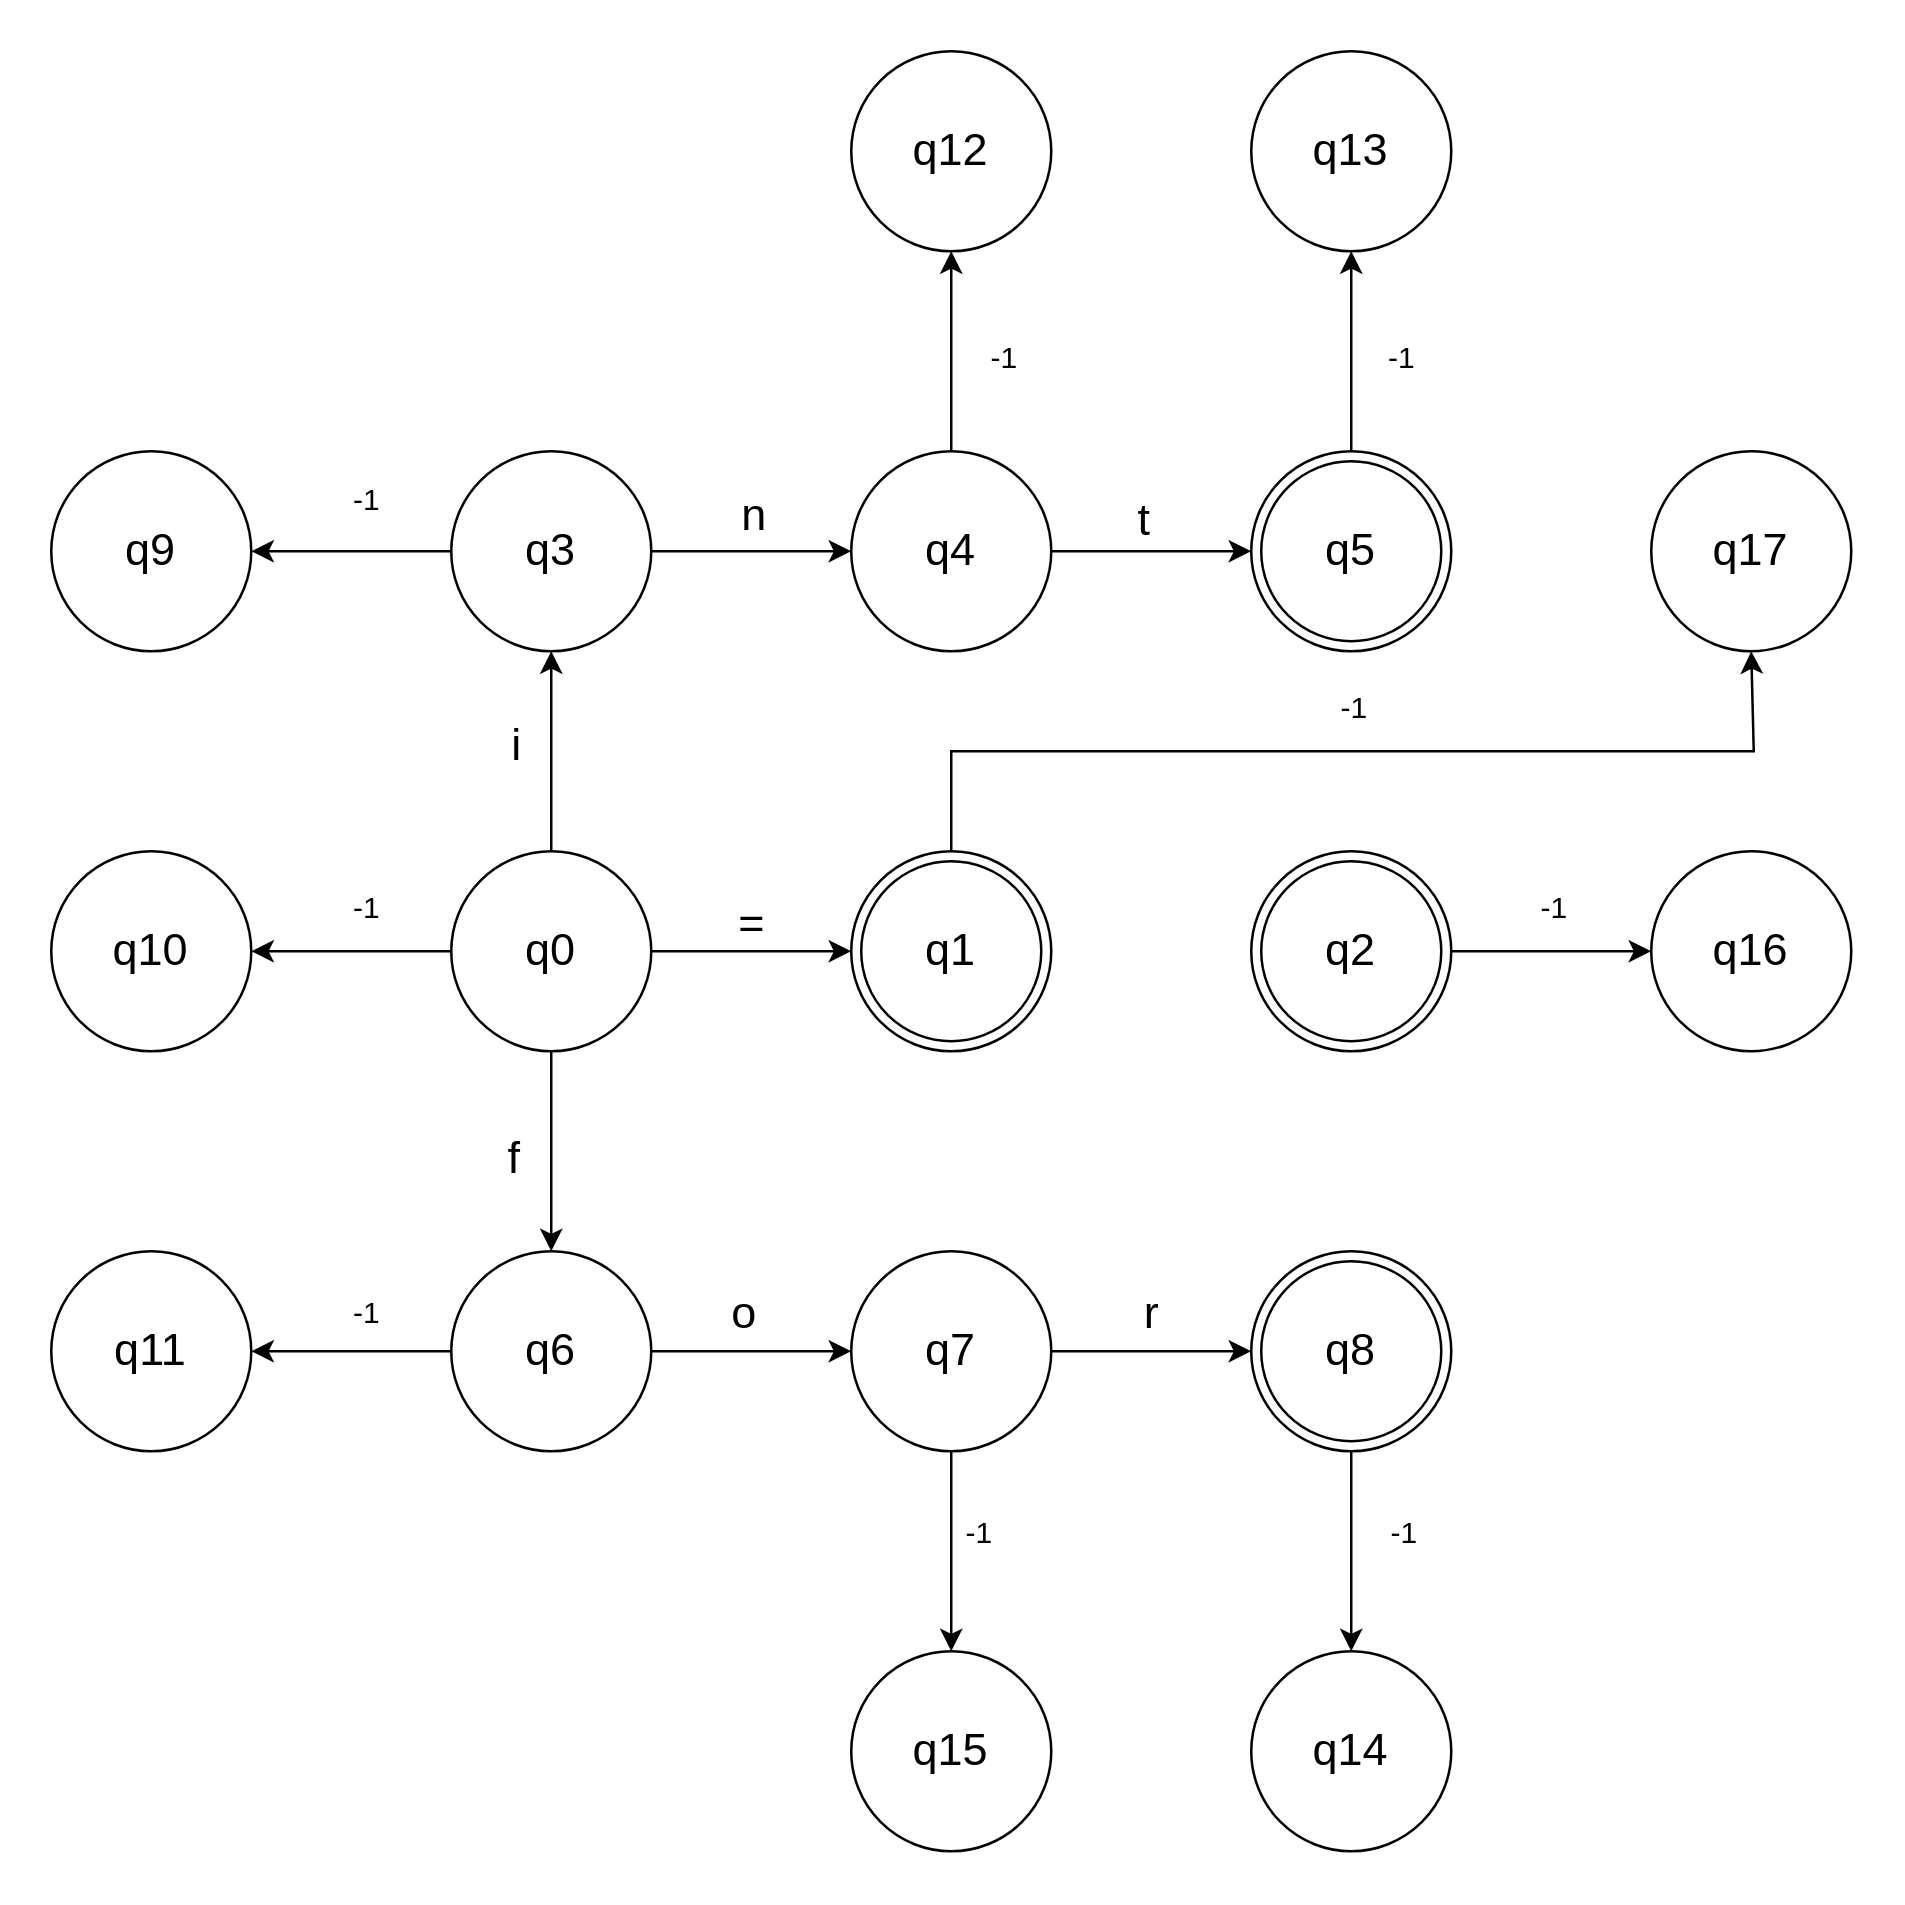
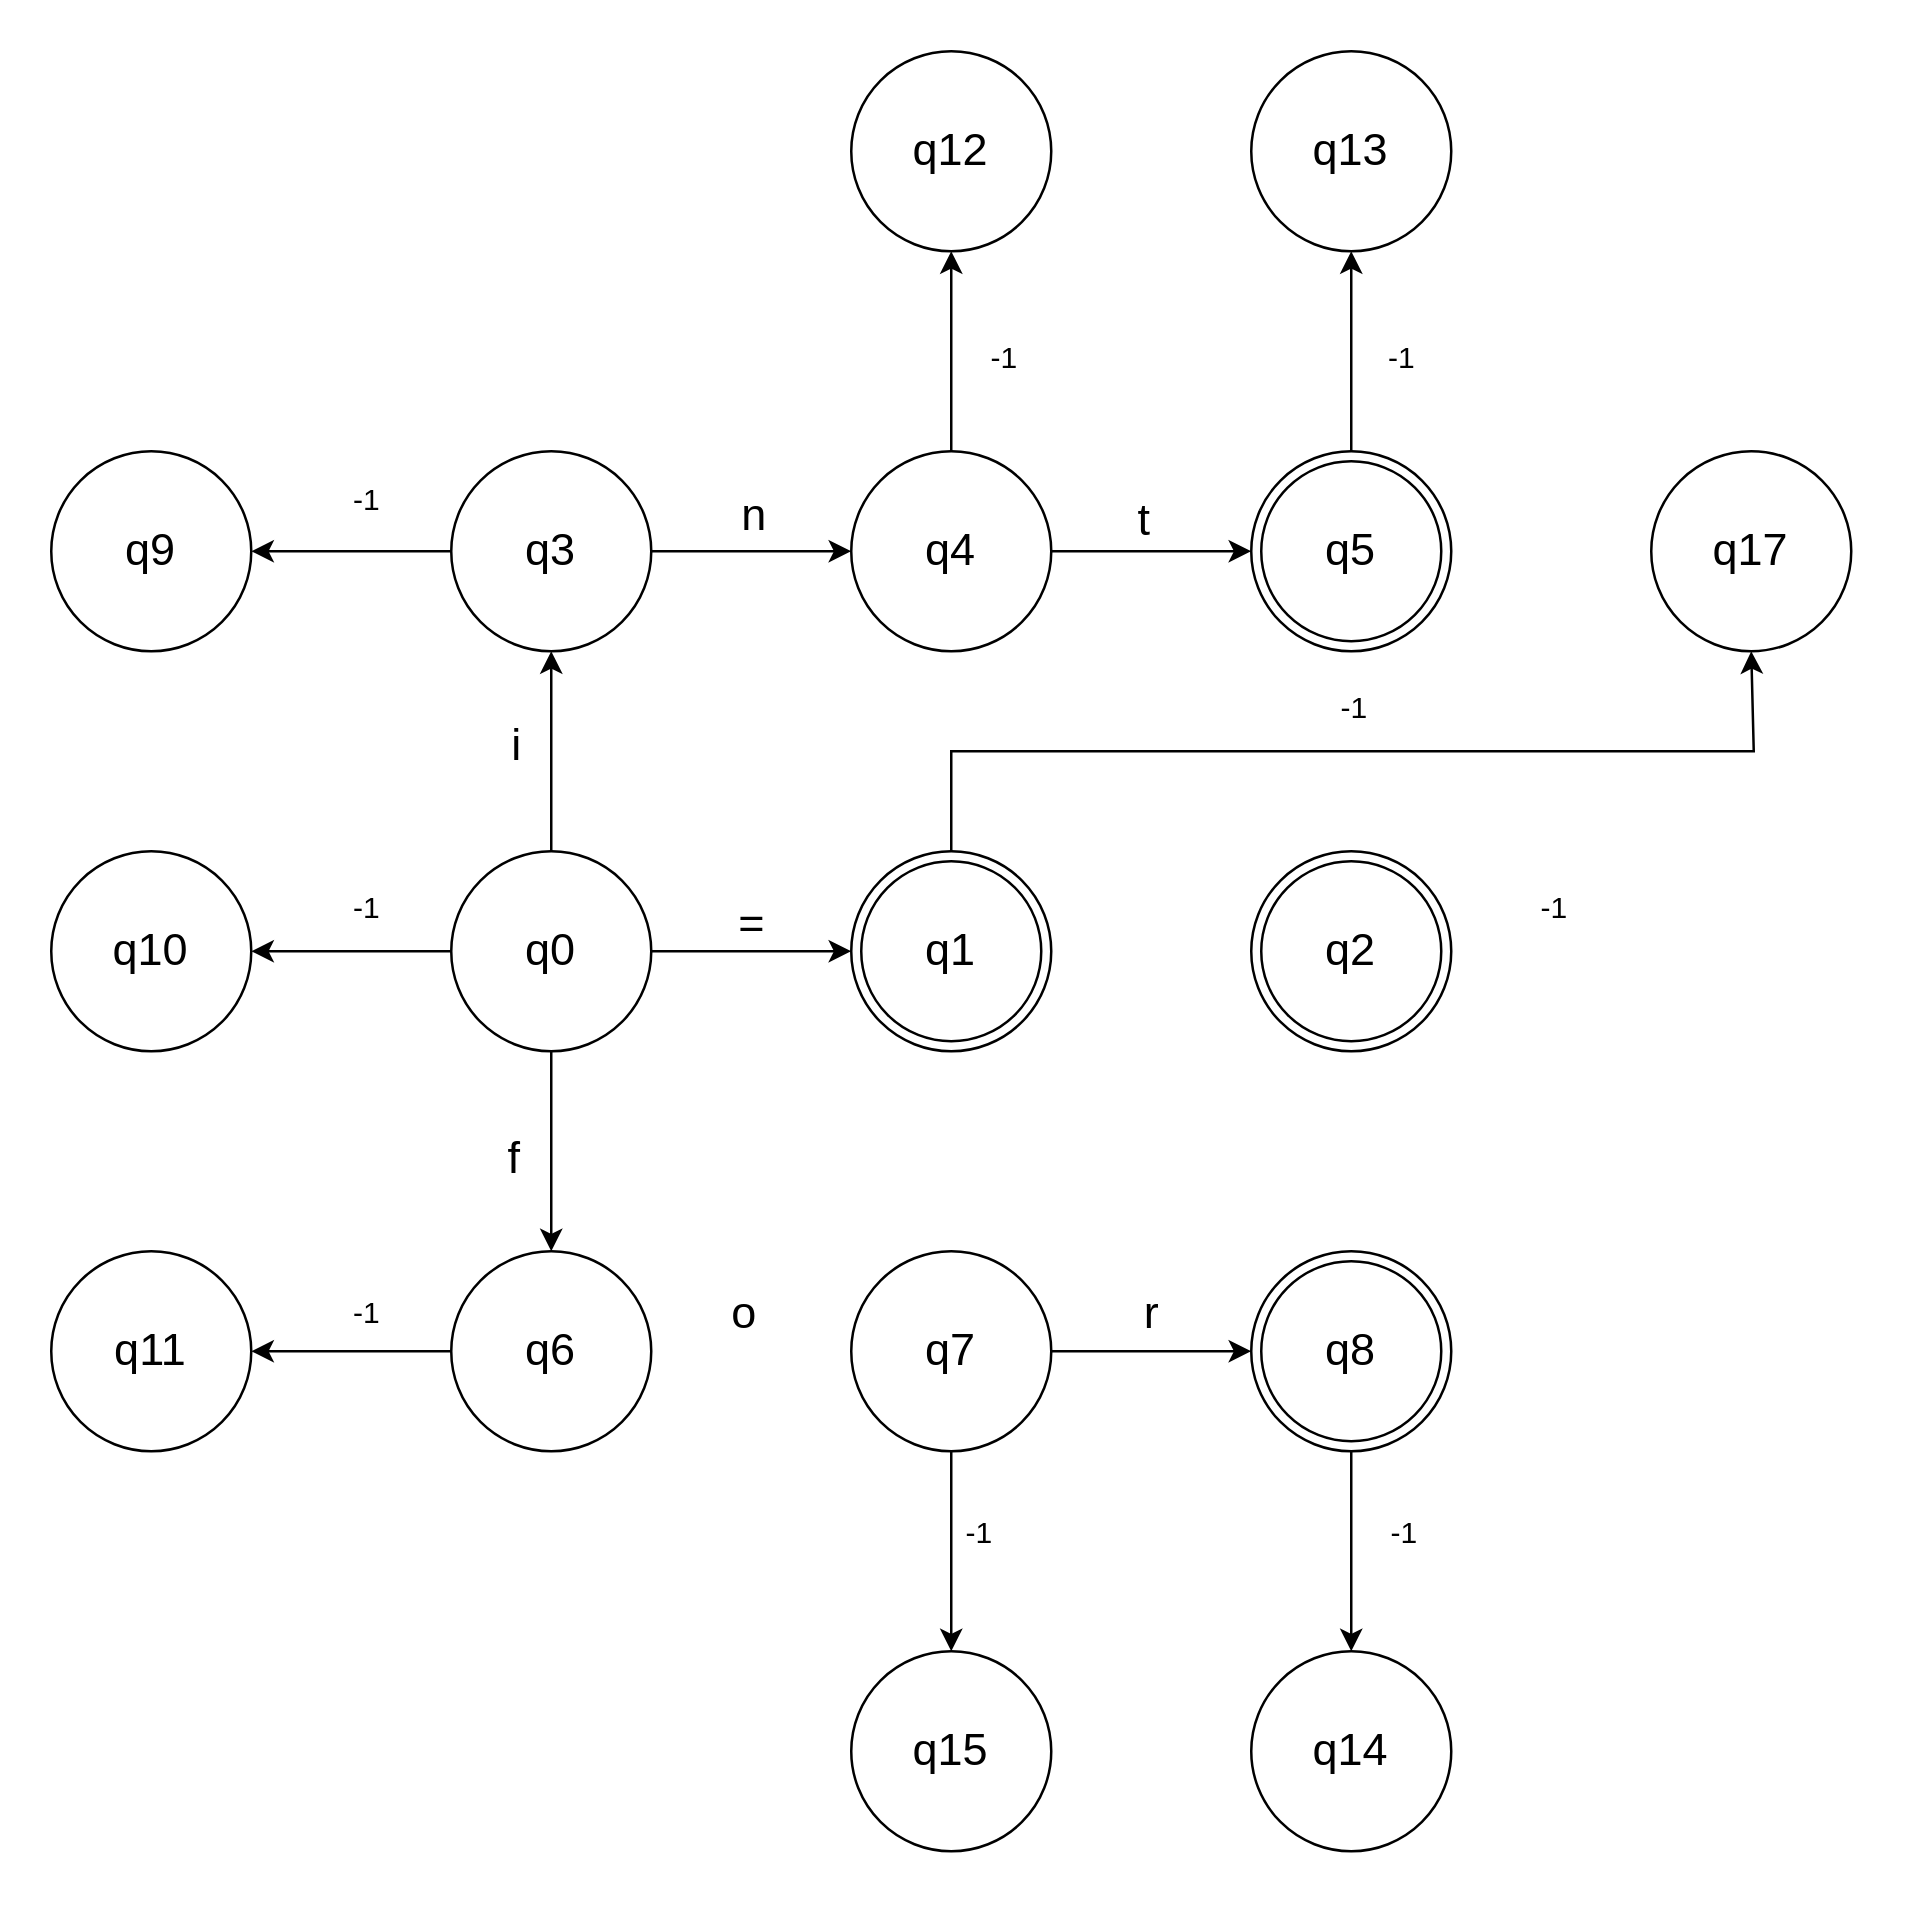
(1543, 951) -> none
(1751, 951) -> none
(743, 1351) -> none
